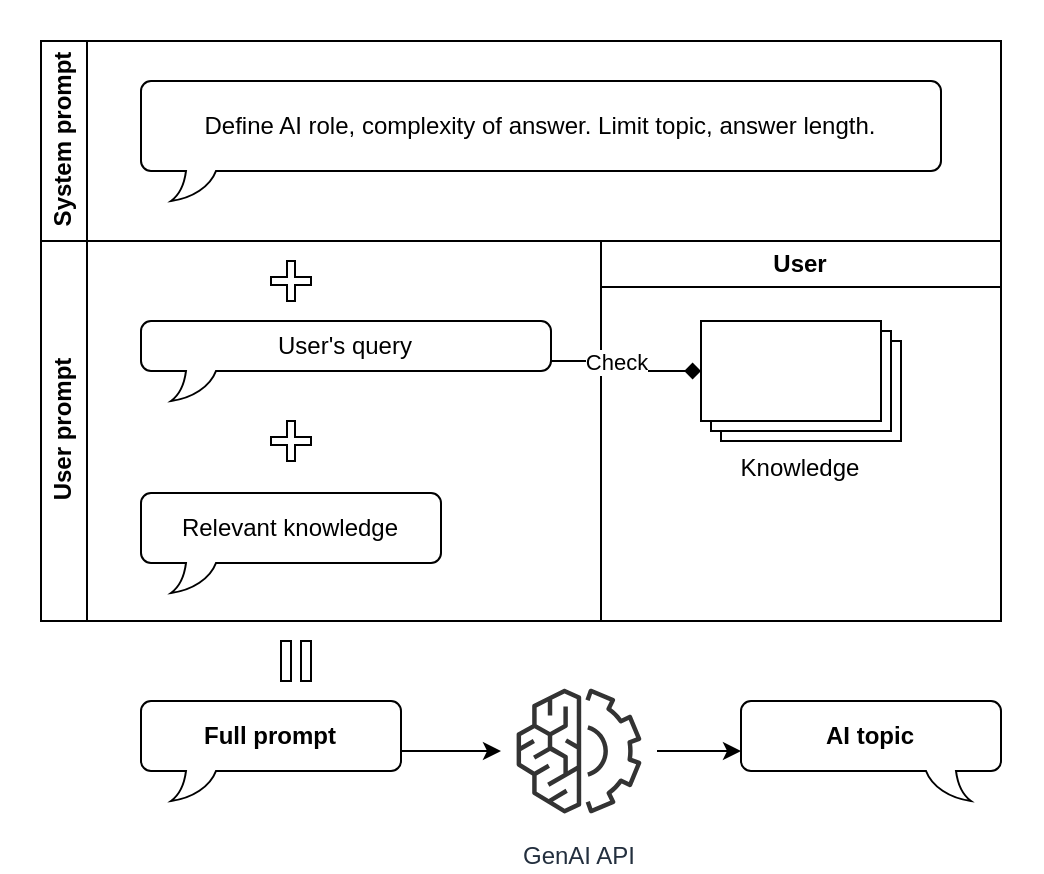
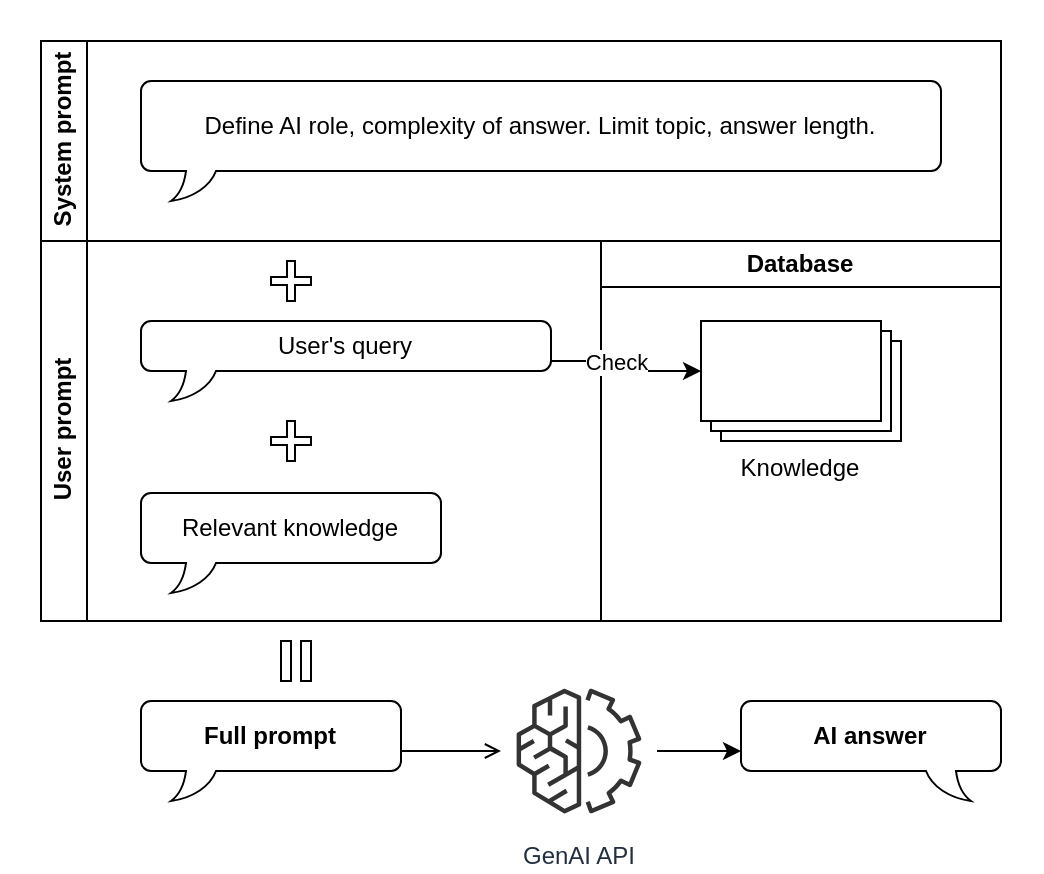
(801, 265) -> (801, 265)
(684, 371) -> (685, 371)
(871, 737) -> (871, 737)
(486, 751) -> (488, 751)
